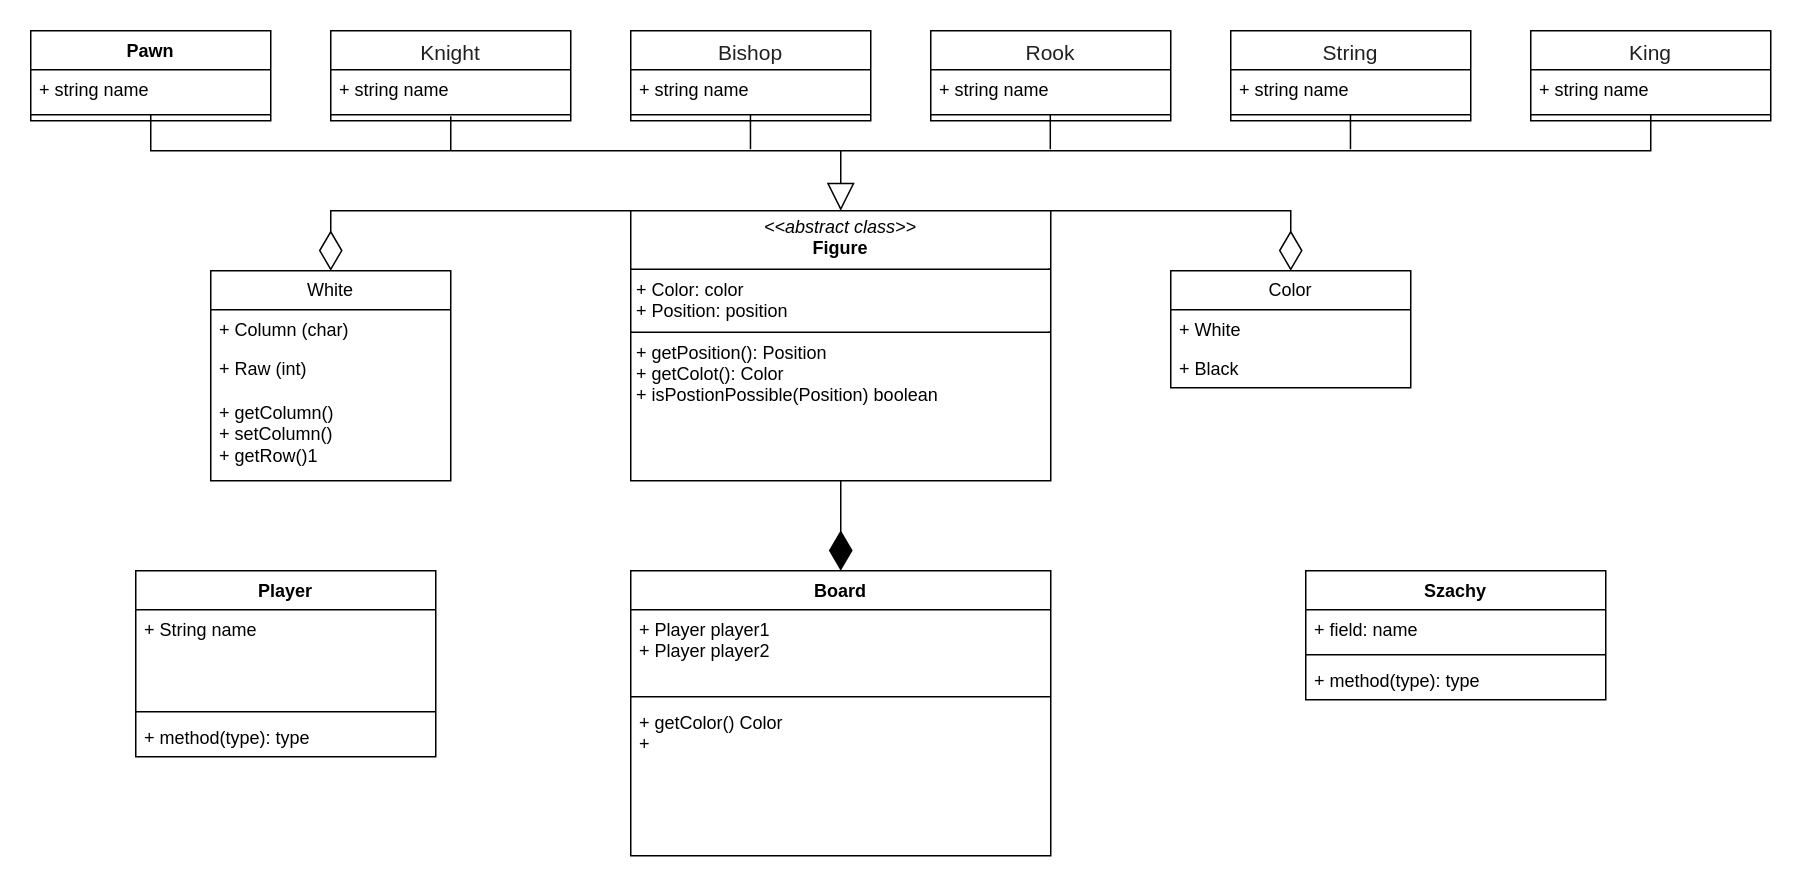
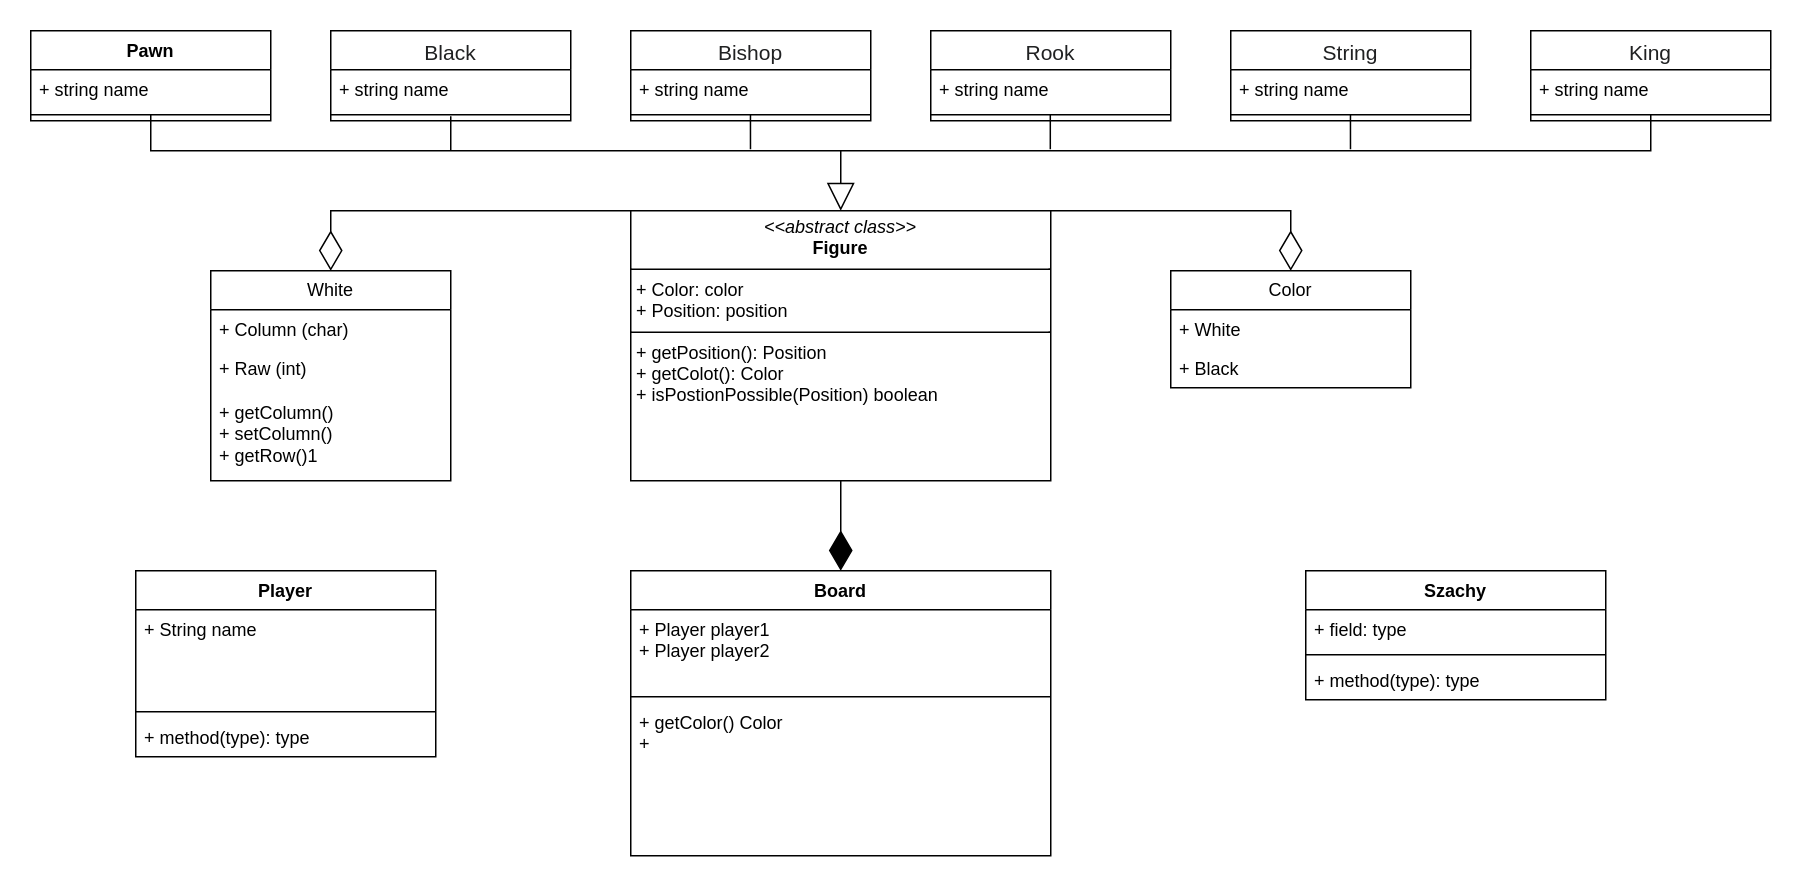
(451, 52) -> (451, 52)
(1369, 631) -> (1369, 631)
